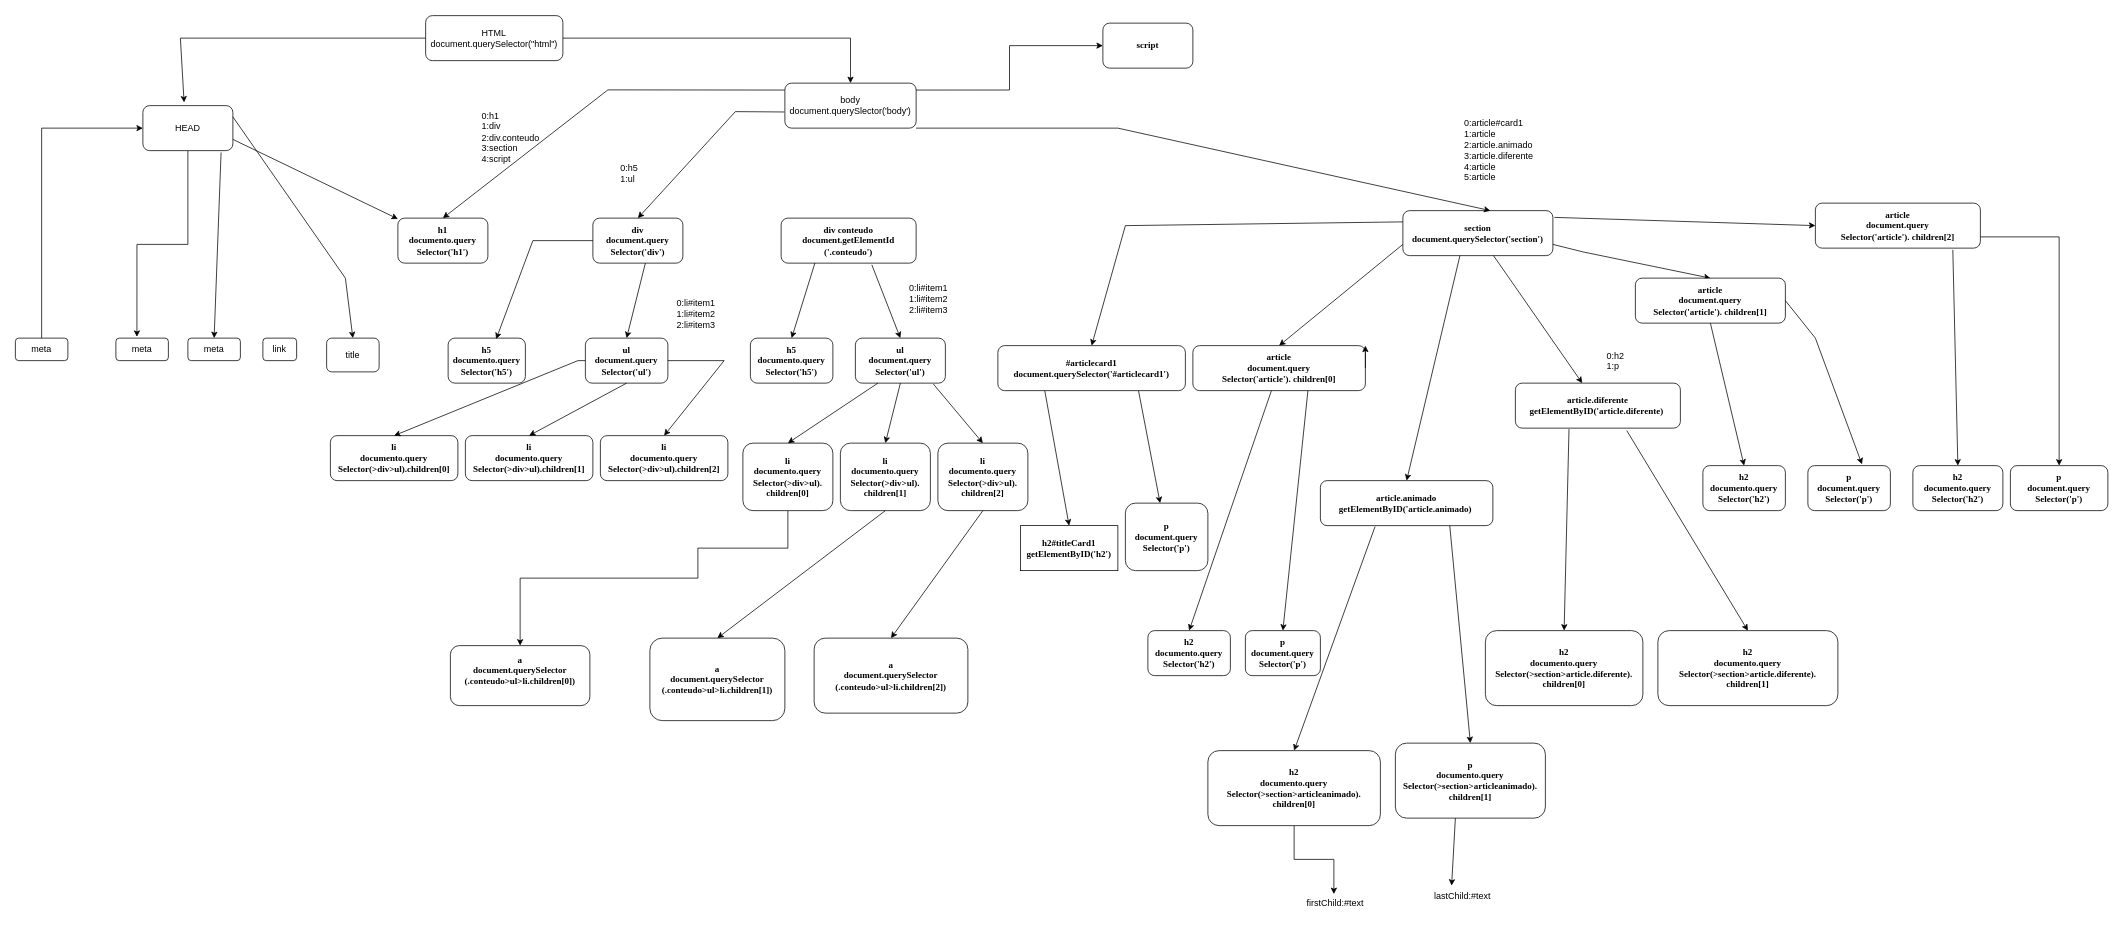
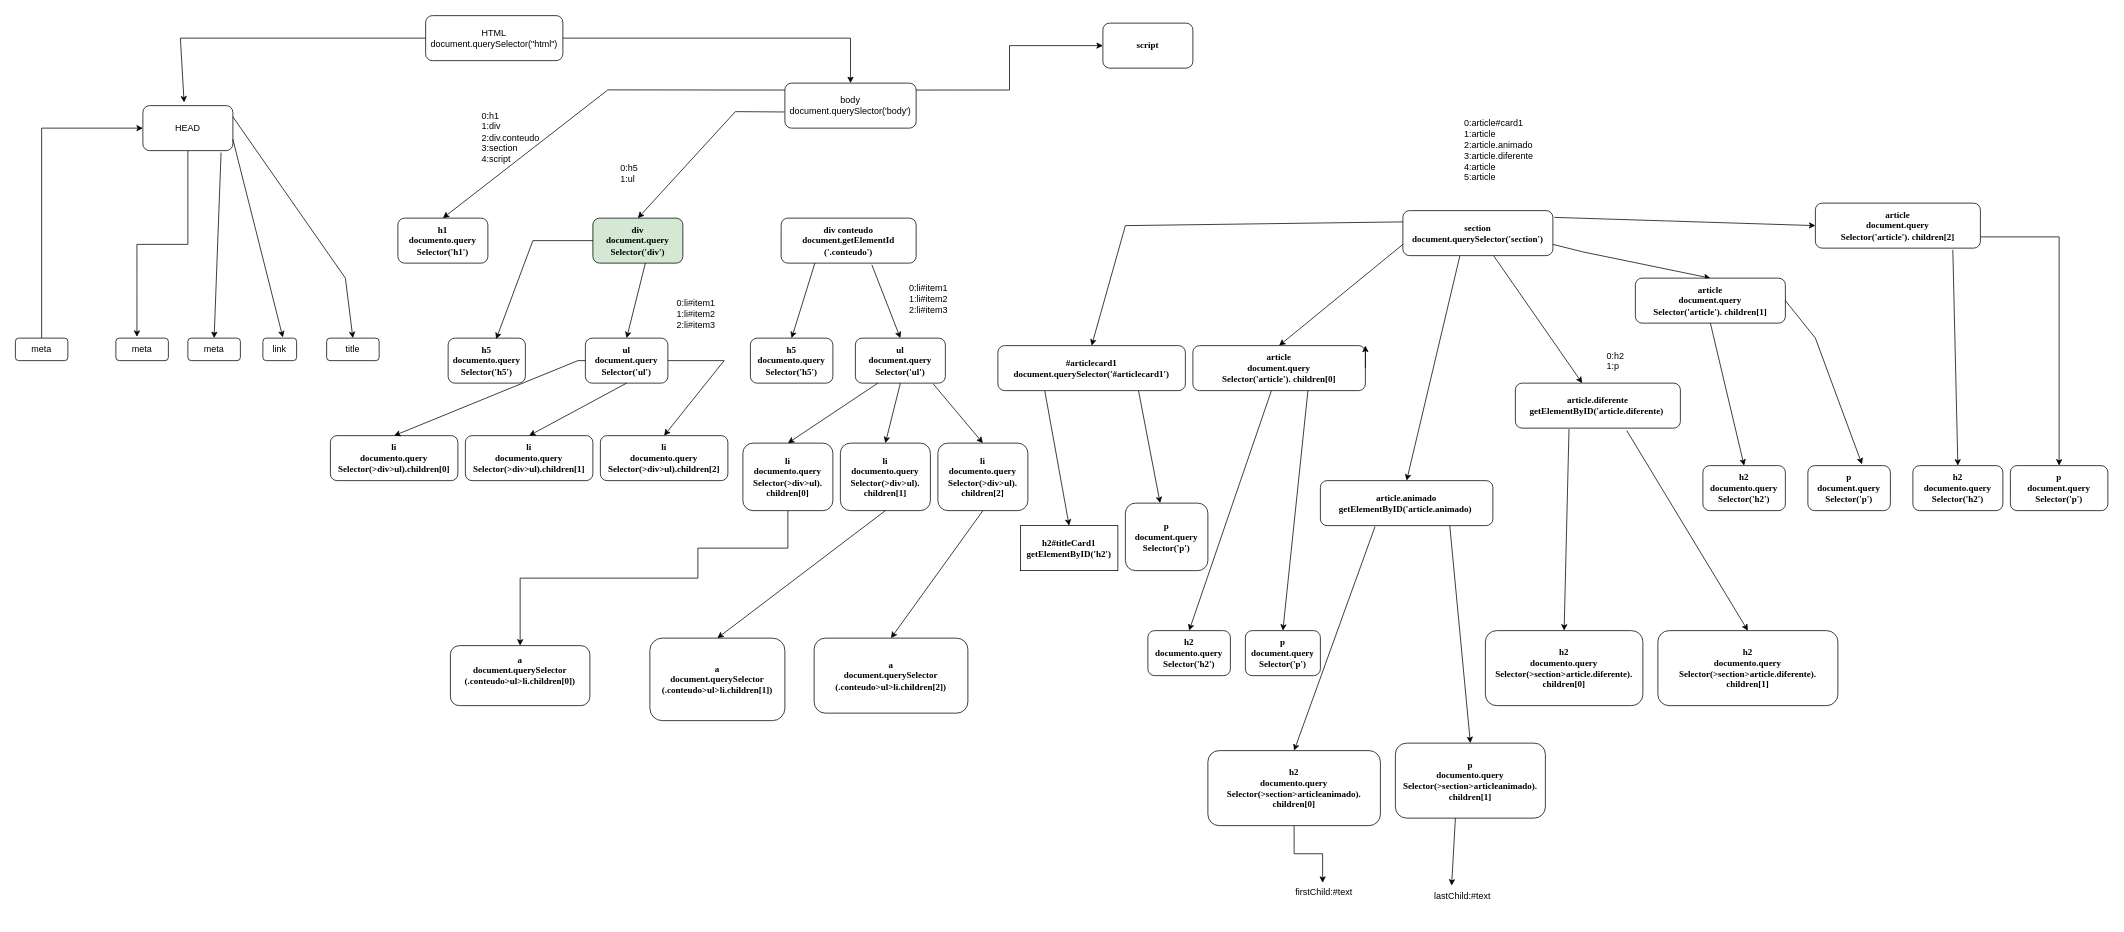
(1301, 168) -> none
(327, 184) -> (257, 235)
(638, 240) -> (638, 240)
(353, 355) -> (353, 349)
(1343, 904) -> (1332, 893)
